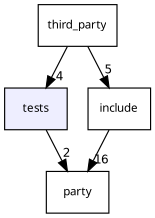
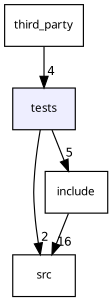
(96, 62) -> (58, 145)
(78, 192) -> (44, 276)
